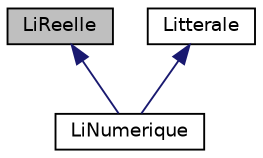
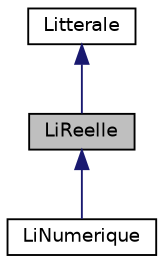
(160, 87) -> (82, 89)
